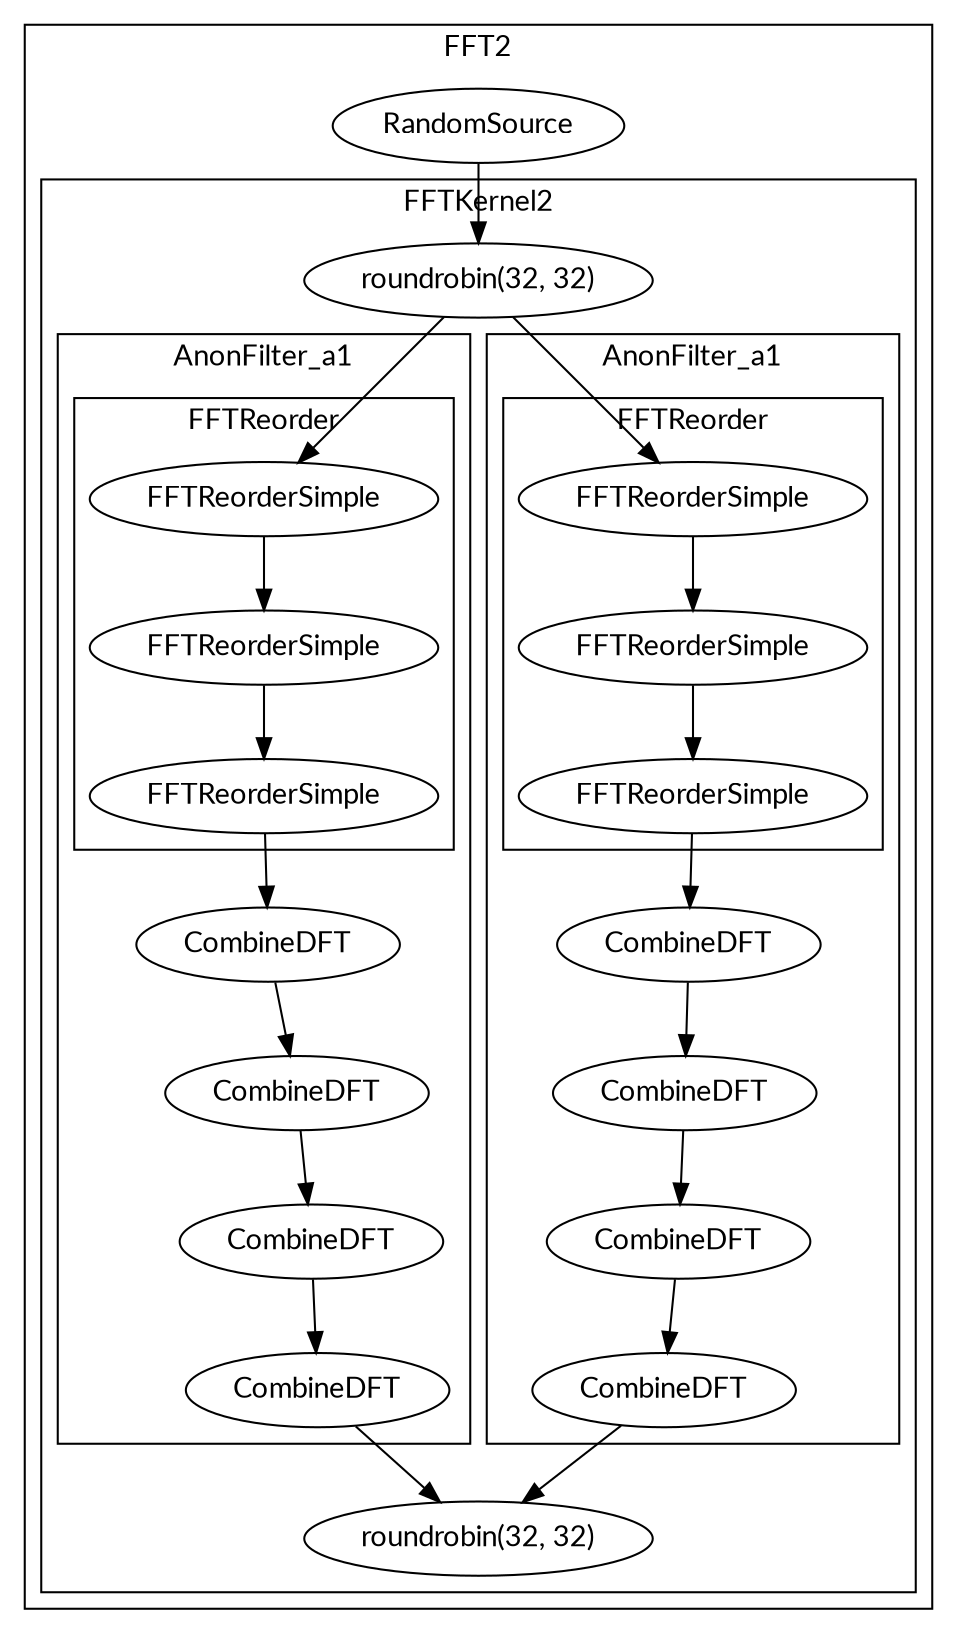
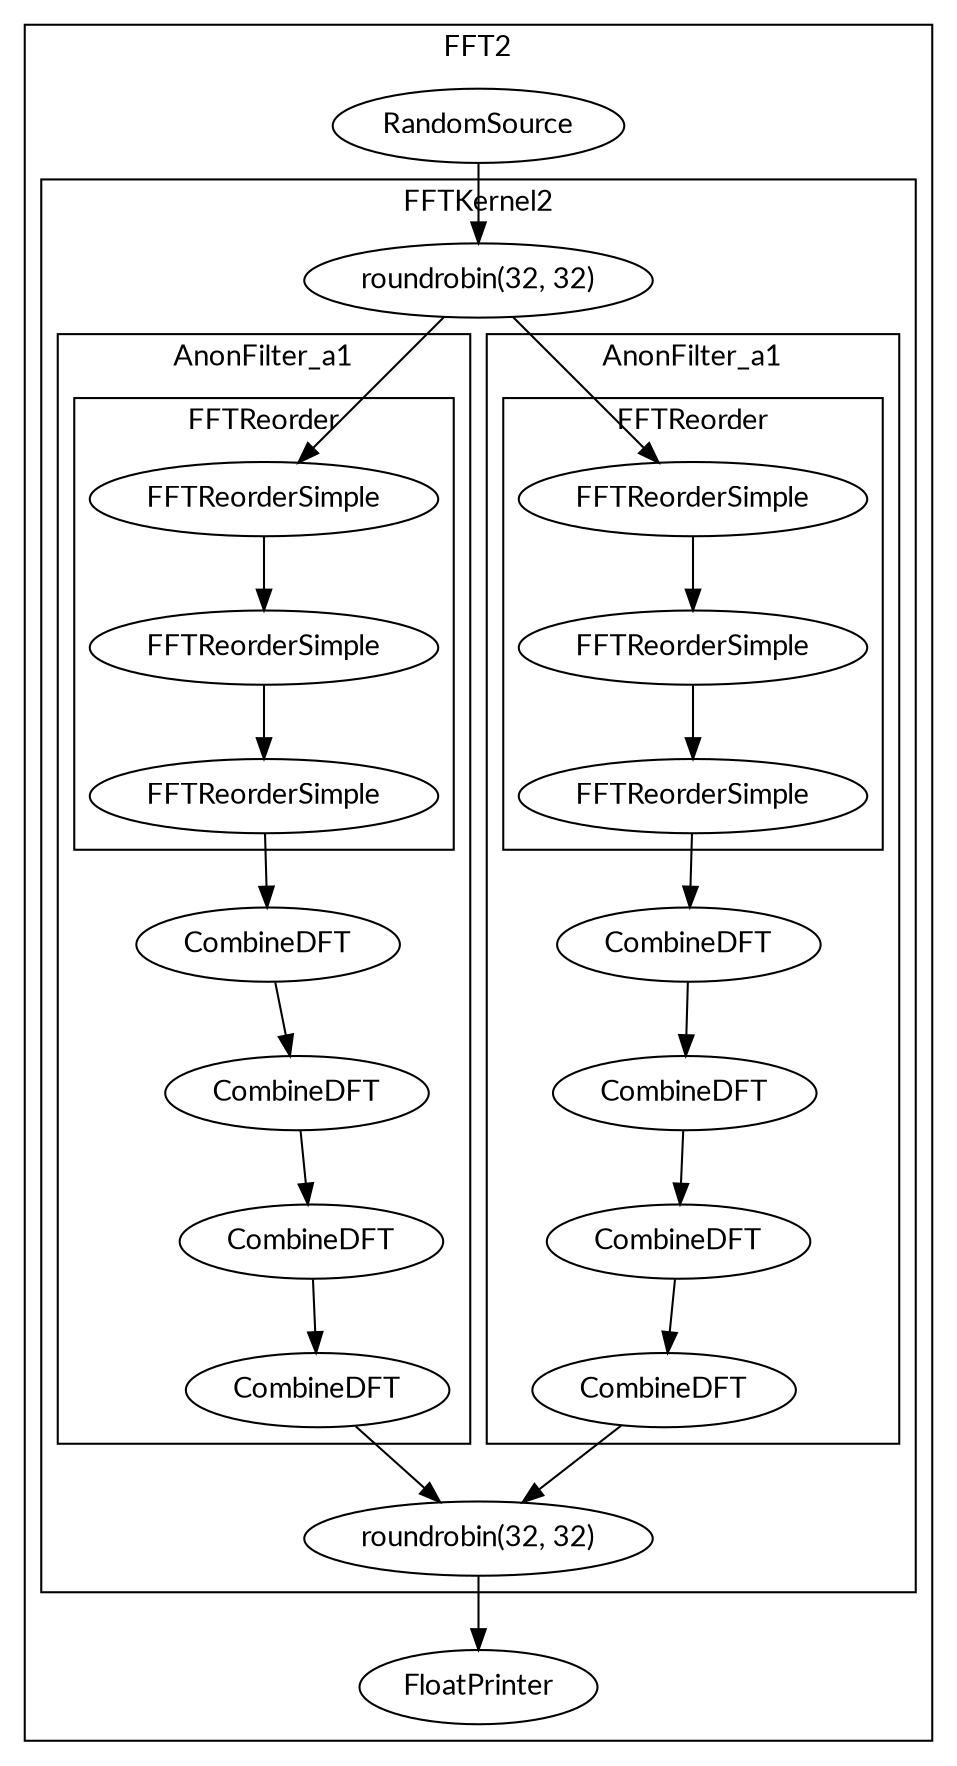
none -> (478, 1687)
